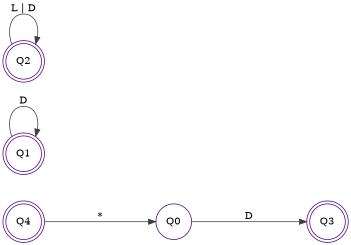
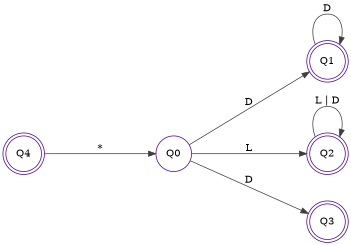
none -> (246, 110)
none -> (245, 154)
